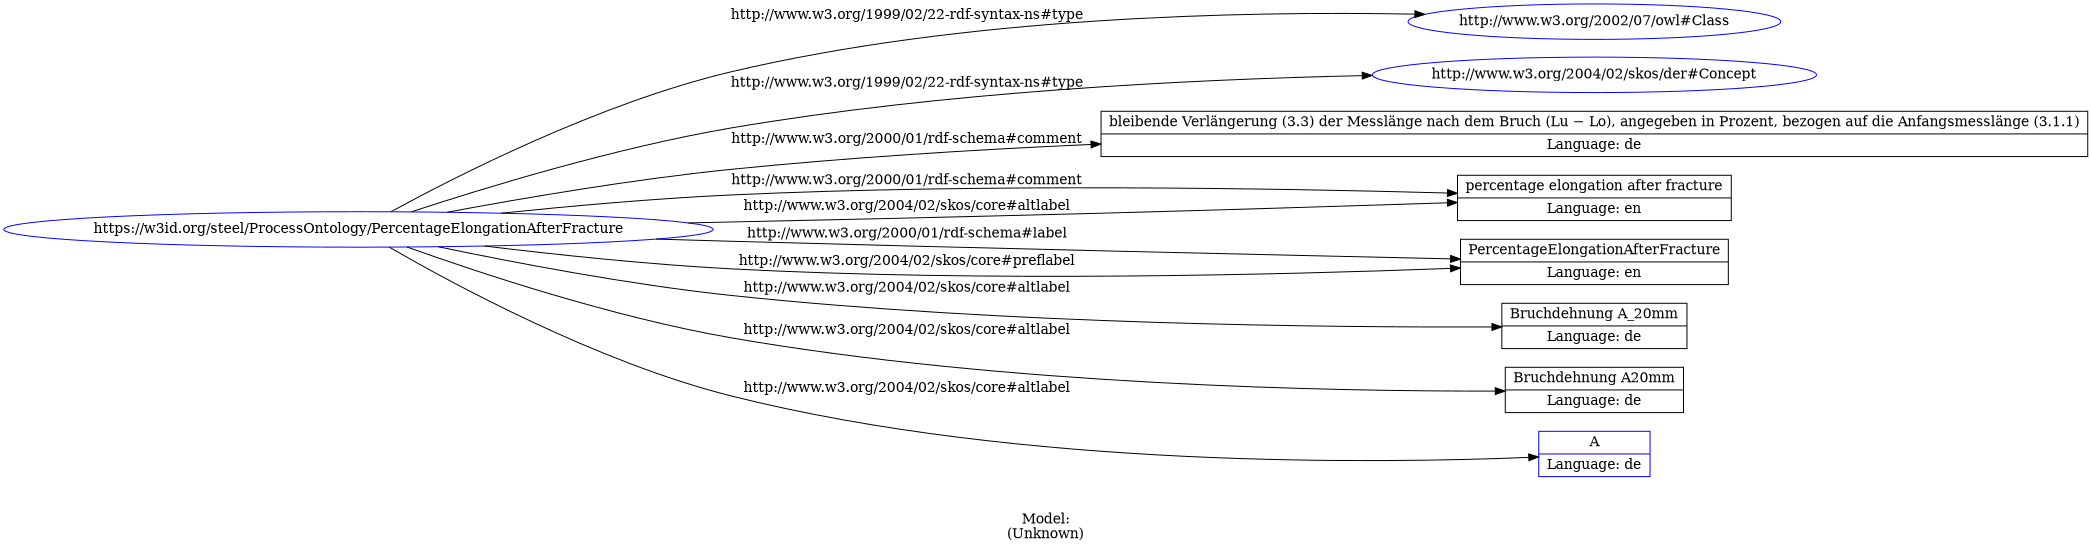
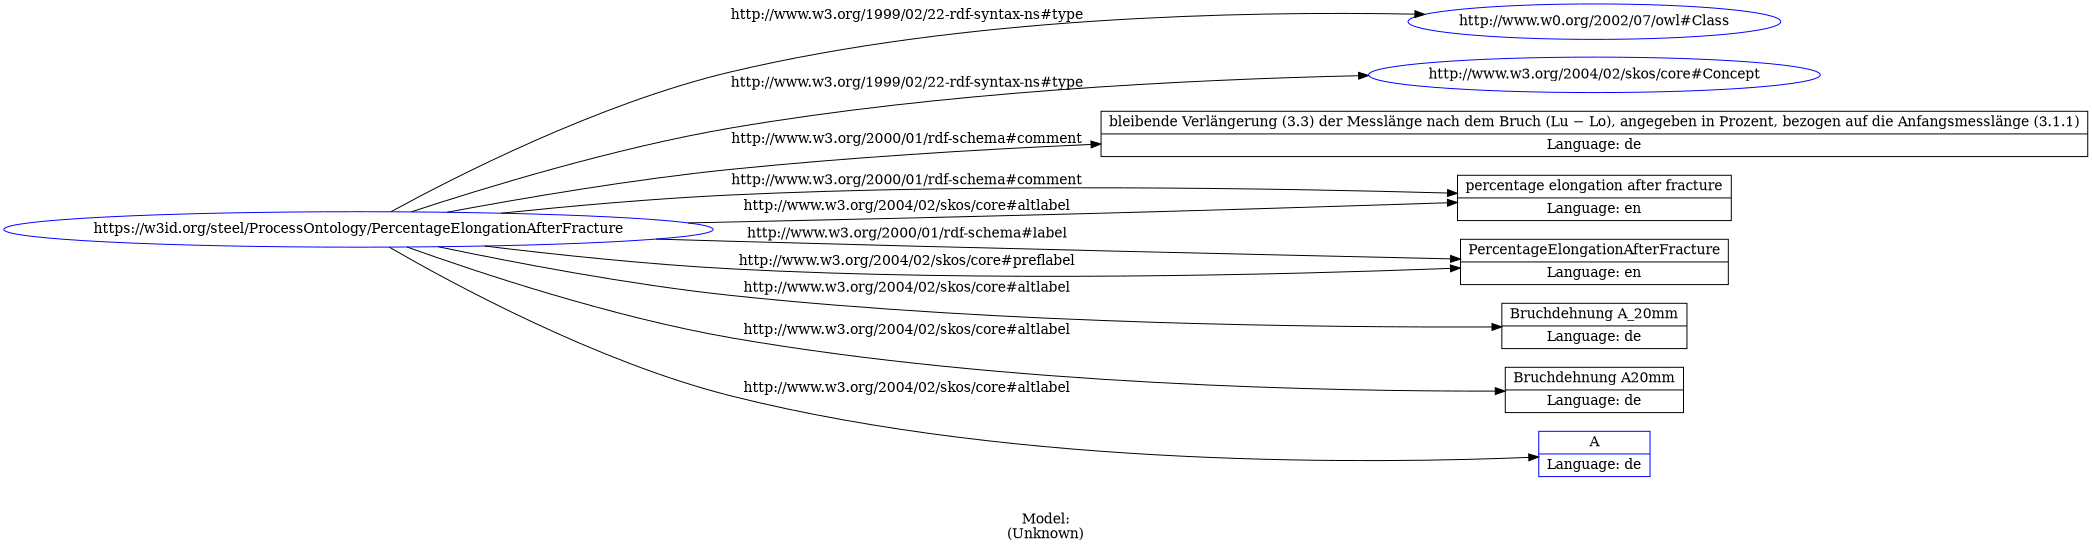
(1594, 22) -> (1594, 22)
(1594, 75) -> (1594, 75)
